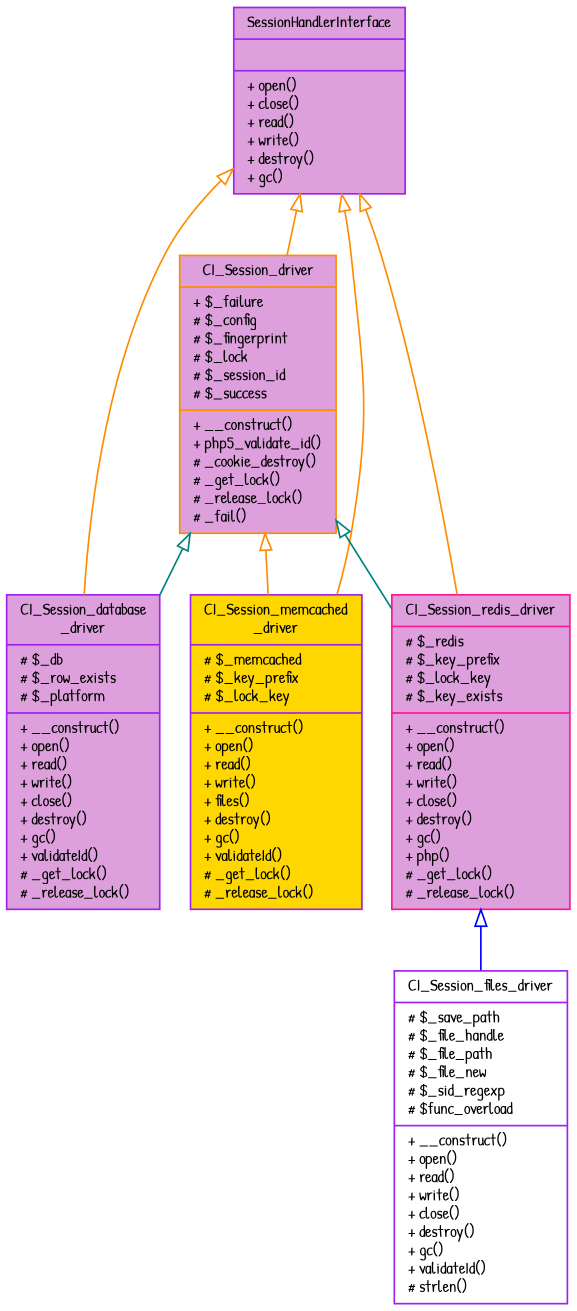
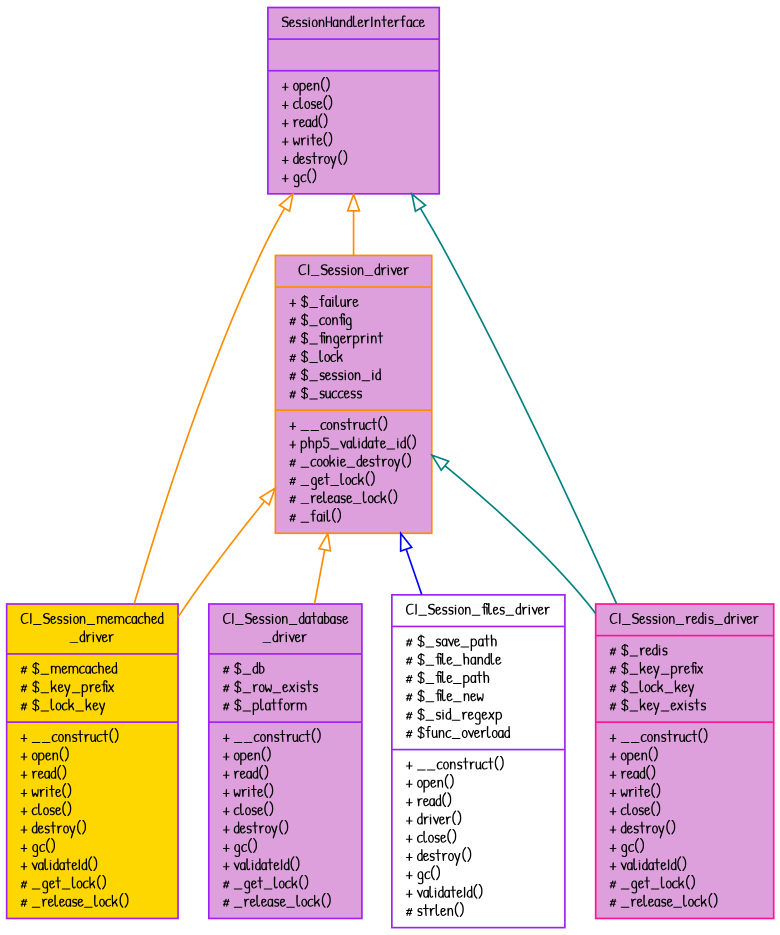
(119, 375) -> none
(419, 400) -> (523, 404)
(171, 572) -> (320, 577)
(227, 801) -> (47, 810)
(428, 856) -> (649, 865)
(481, 948) -> (414, 572)
(434, 1196) -> (434, 819)
